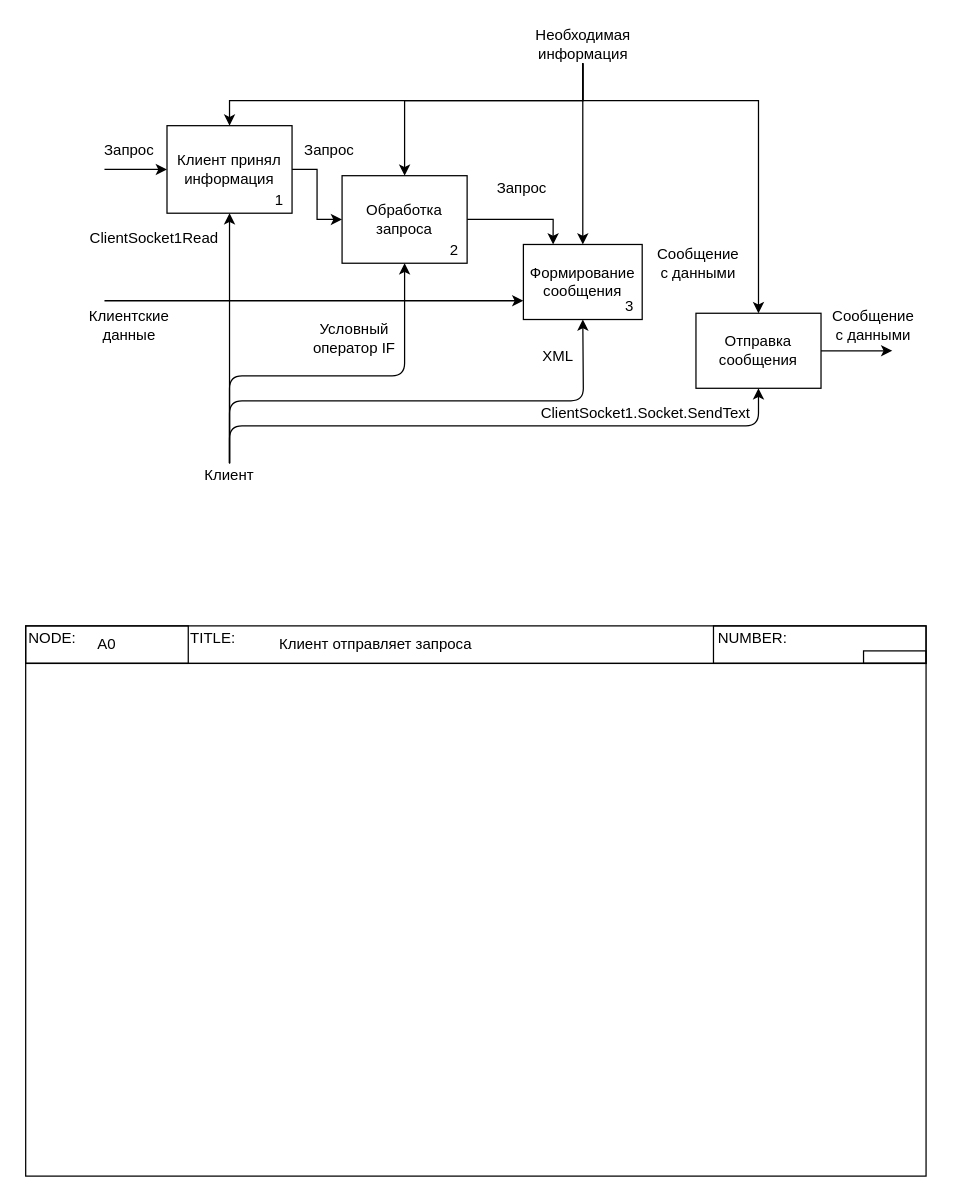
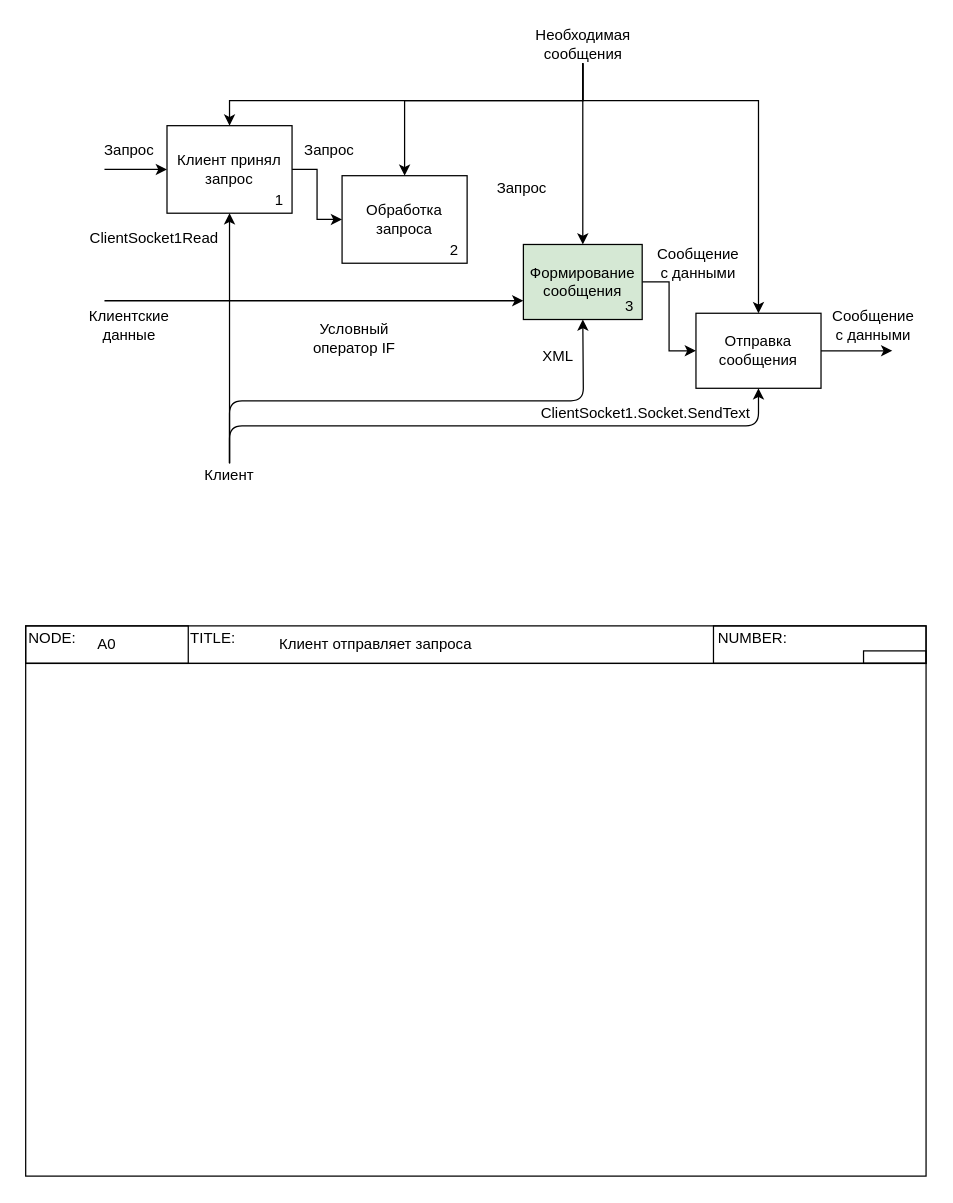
(583, 44) -> (583, 44)
(229, 169) -> (229, 169)
(518, 219) -> none
(583, 282) -> (583, 282)
none -> (669, 312)
(366, 376) -> none
